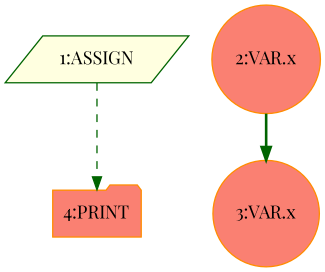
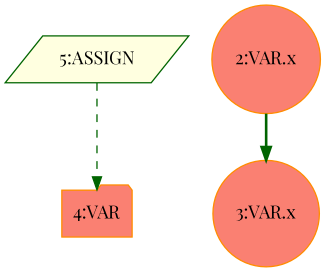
(97, 59) -> (97, 59)
(97, 214) -> (97, 214)
